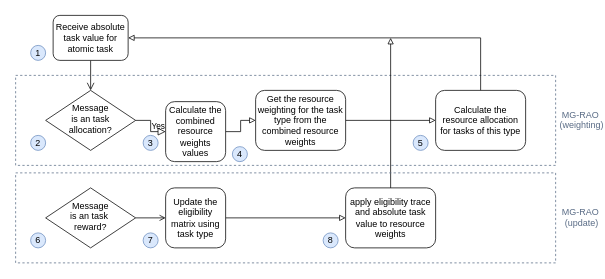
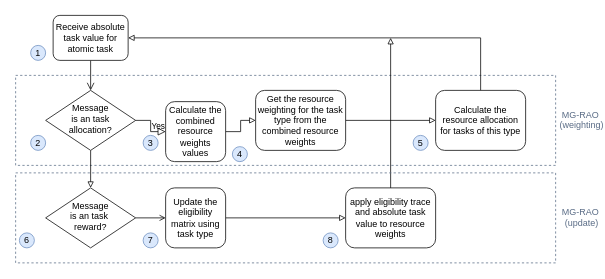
none -> (90, 166)
(38, 240) -> (27, 240)
